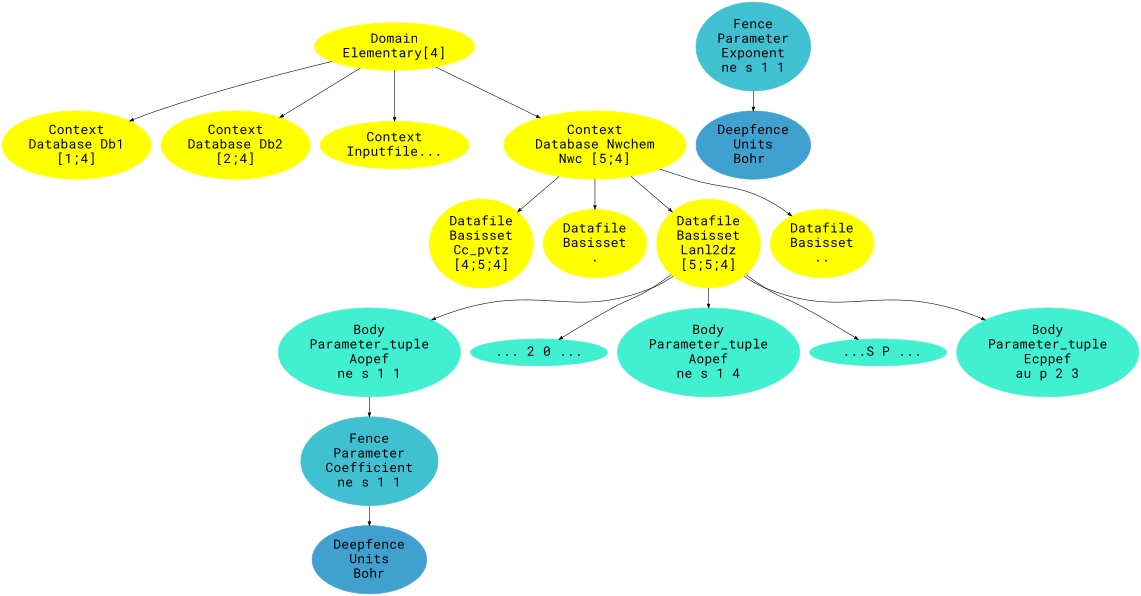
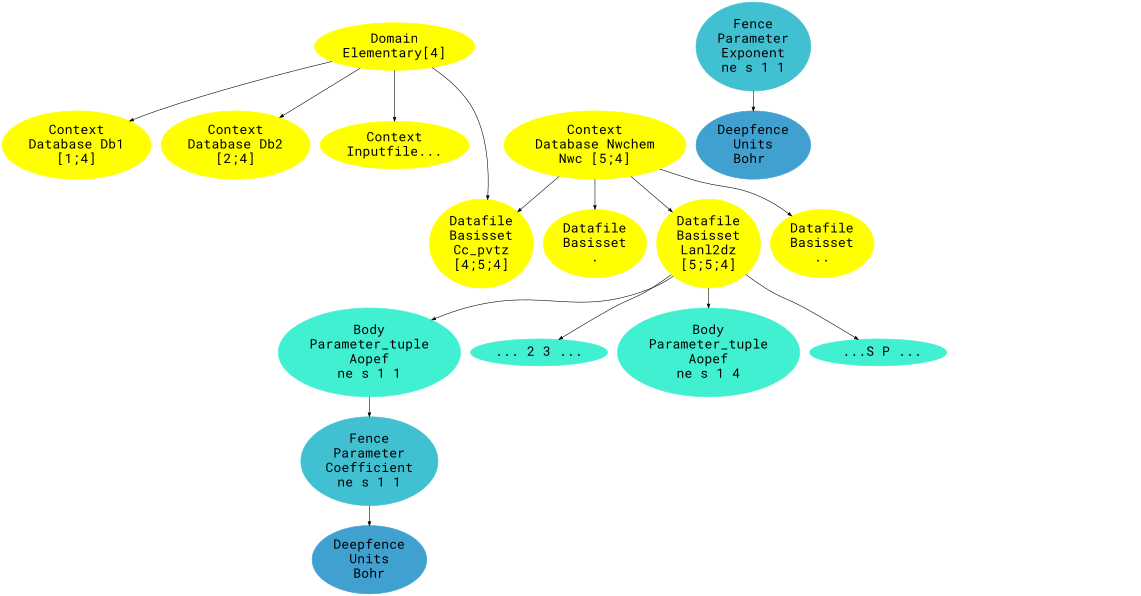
(486, 92) -> (479, 123)
(539, 352) -> (539, 352)
(1048, 352) -> none
